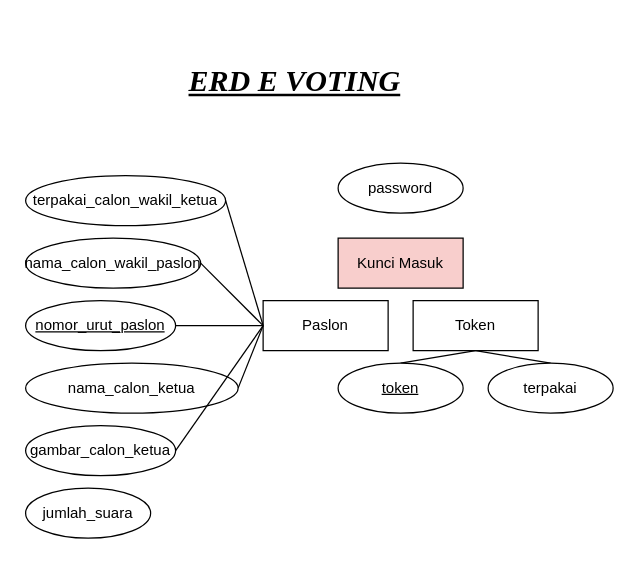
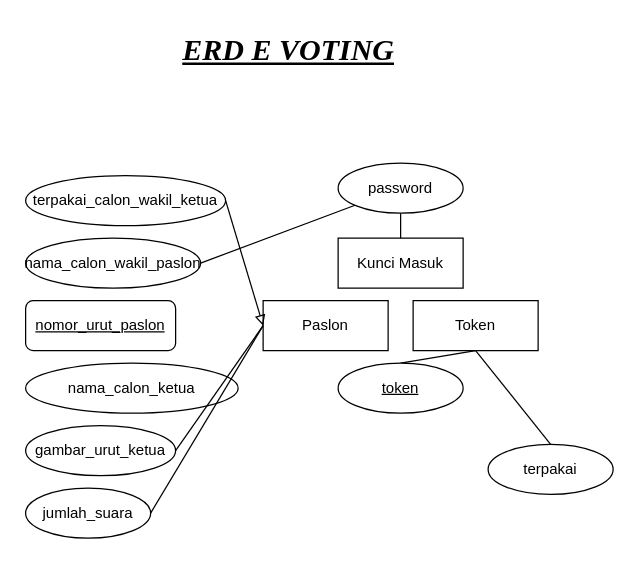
(294, 82) -> (288, 51)
none -> (401, 225)
(401, 263) -> (401, 263)
(230, 293) -> (277, 235)
(261, 317) -> (260, 314)
(101, 326) -> (101, 326)
(217, 326) -> none
(249, 360) -> none
(551, 388) -> (551, 469)
none -> (202, 427)
(101, 451) -> (101, 451)
